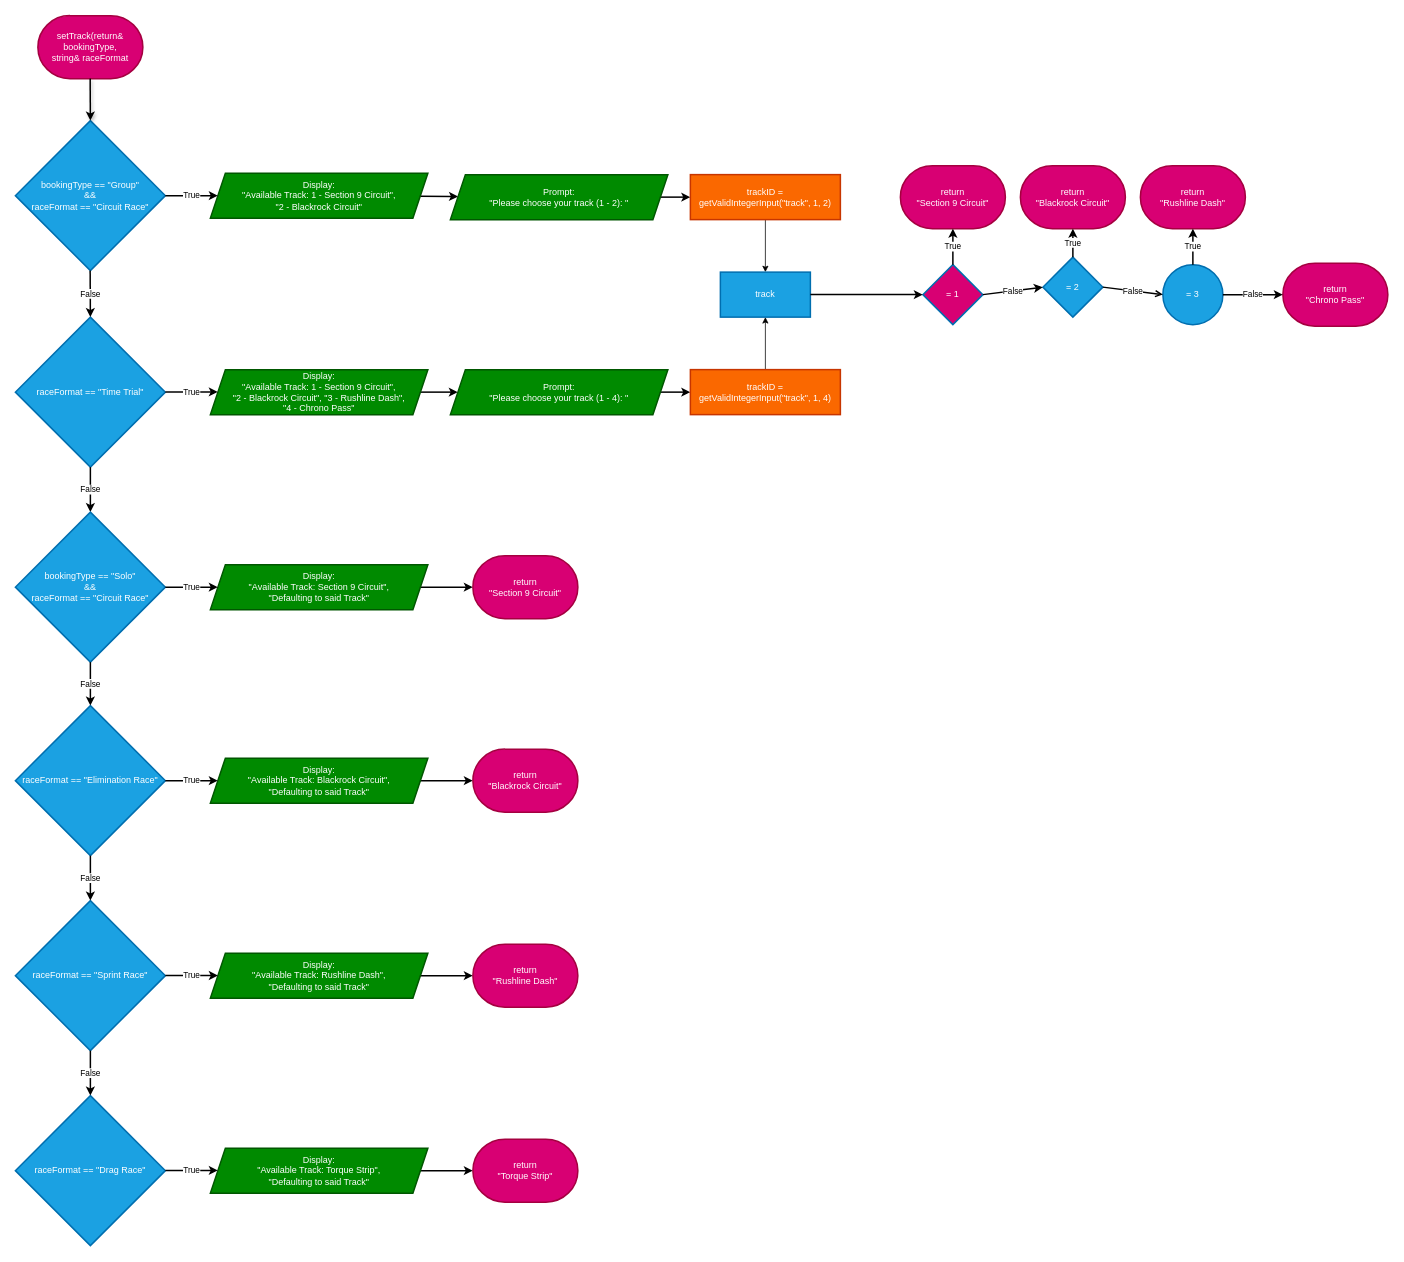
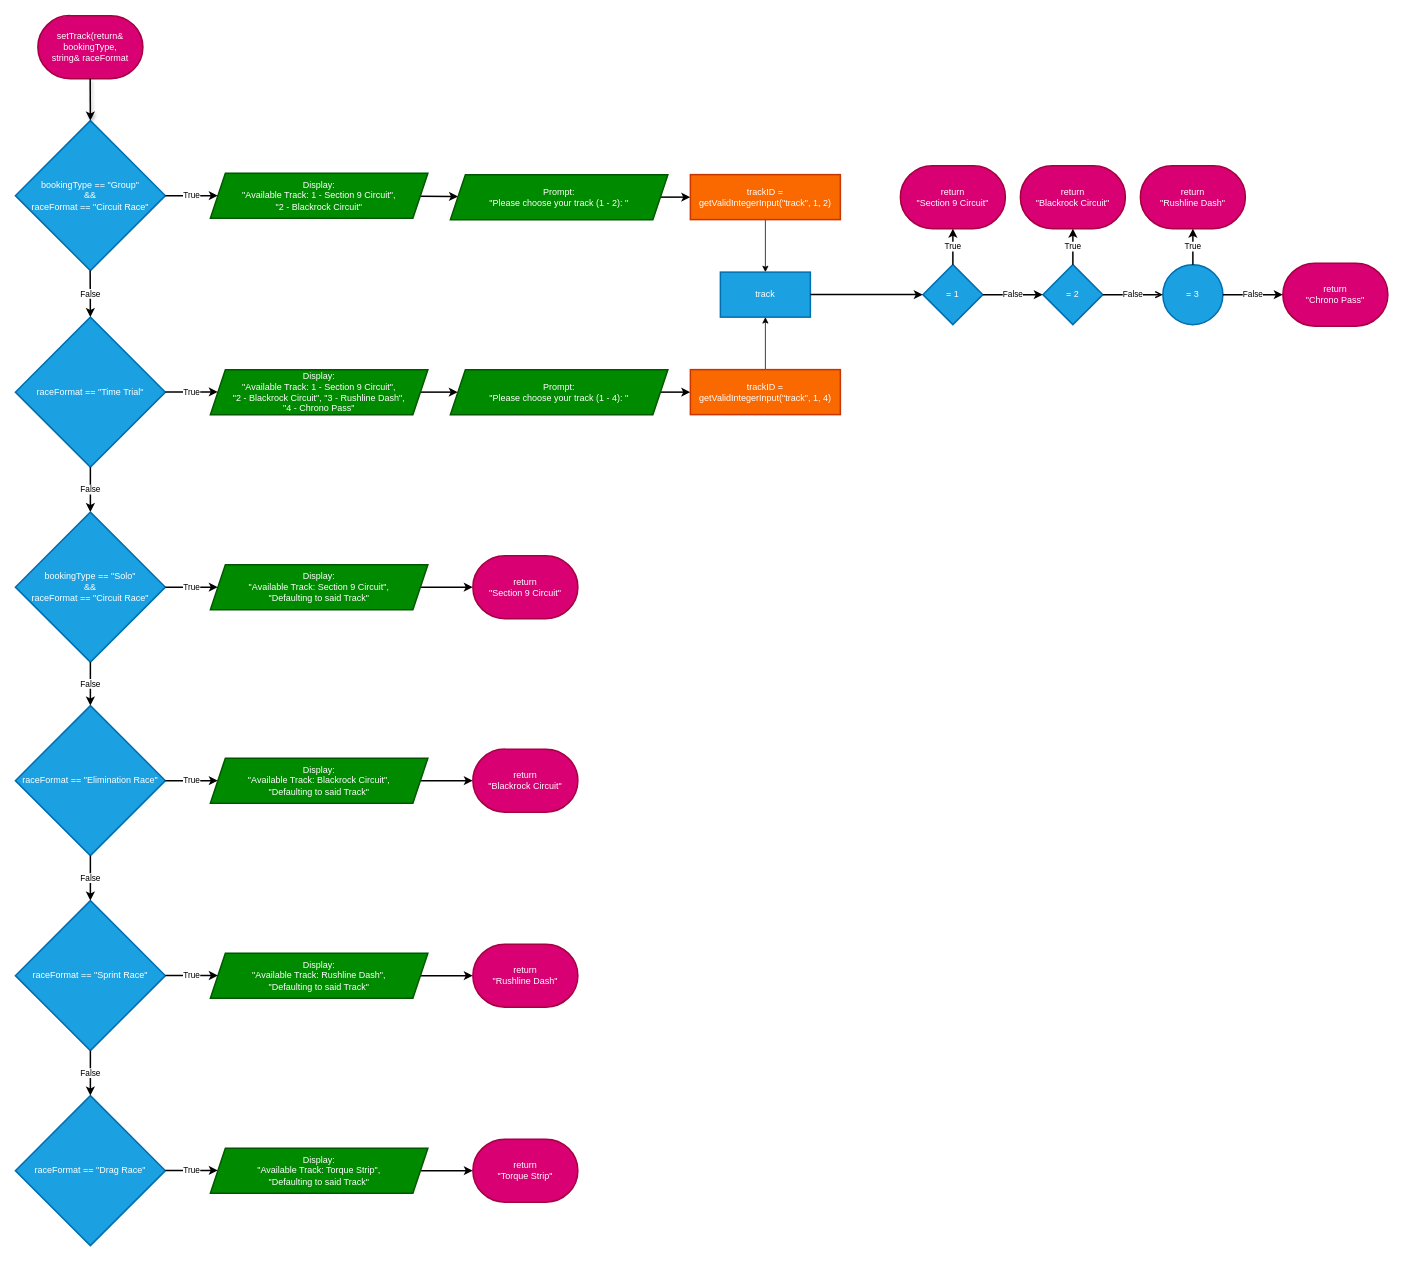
(1073, 287) -> (1073, 294)
(953, 294) -> (953, 294)
